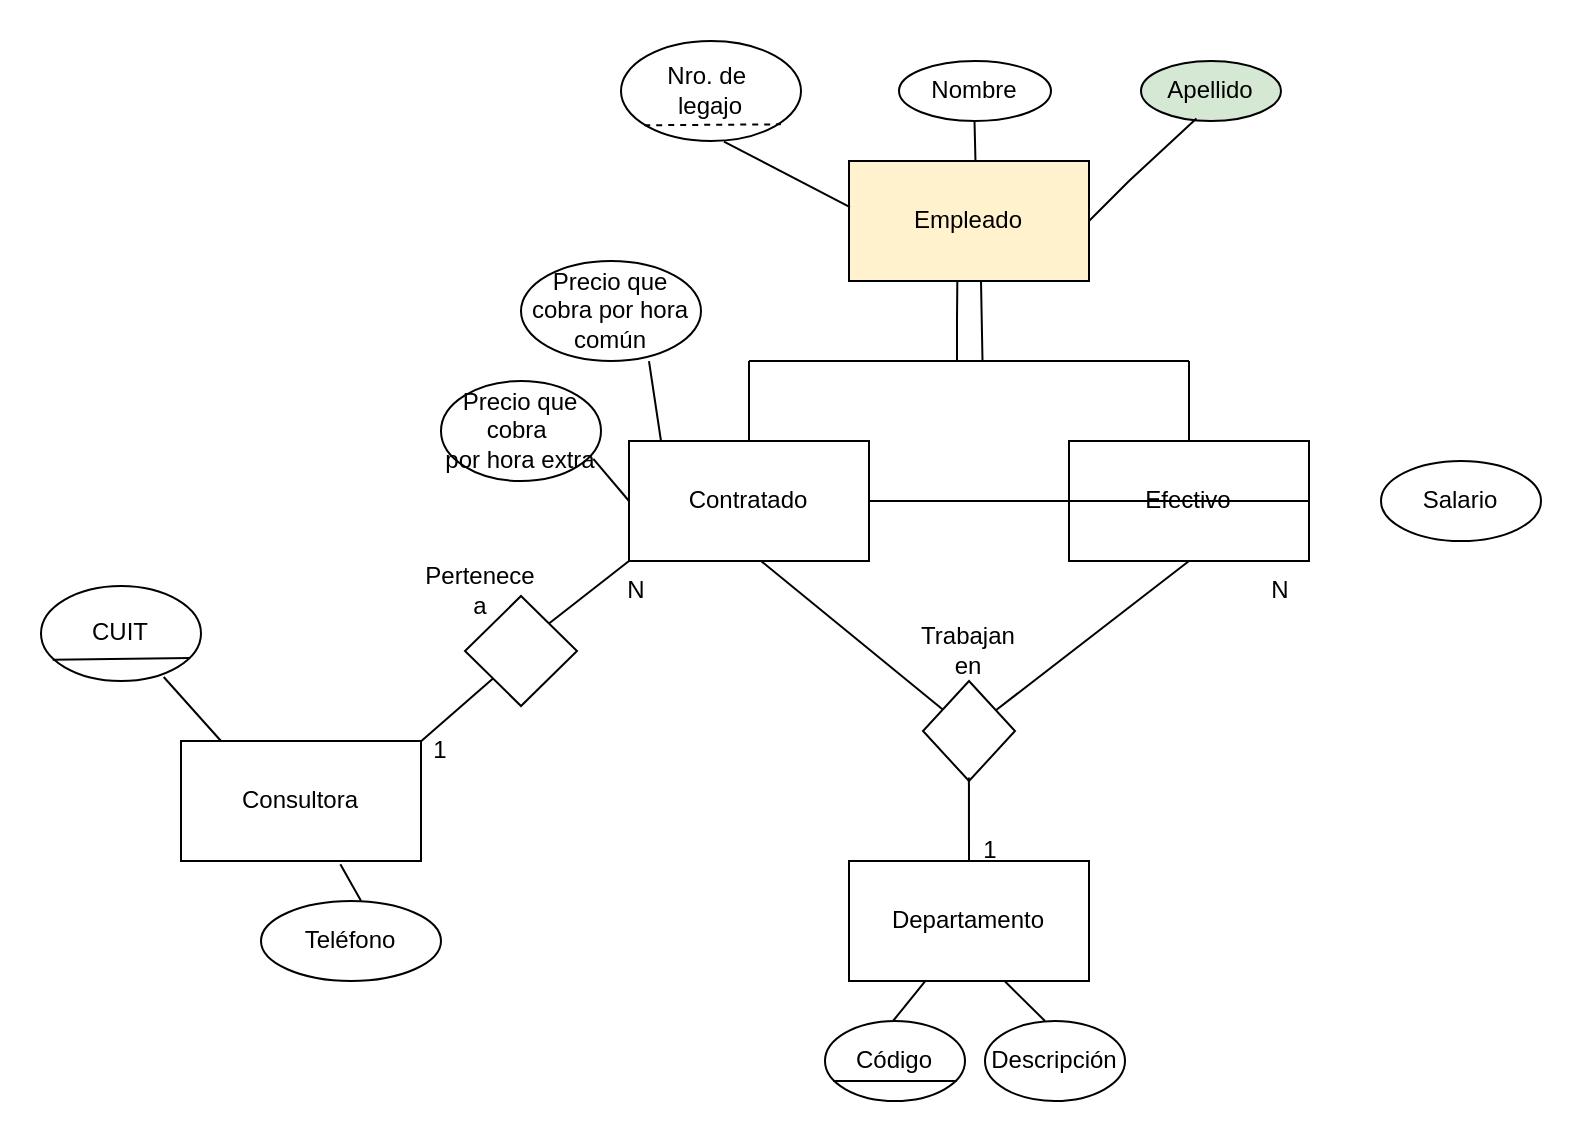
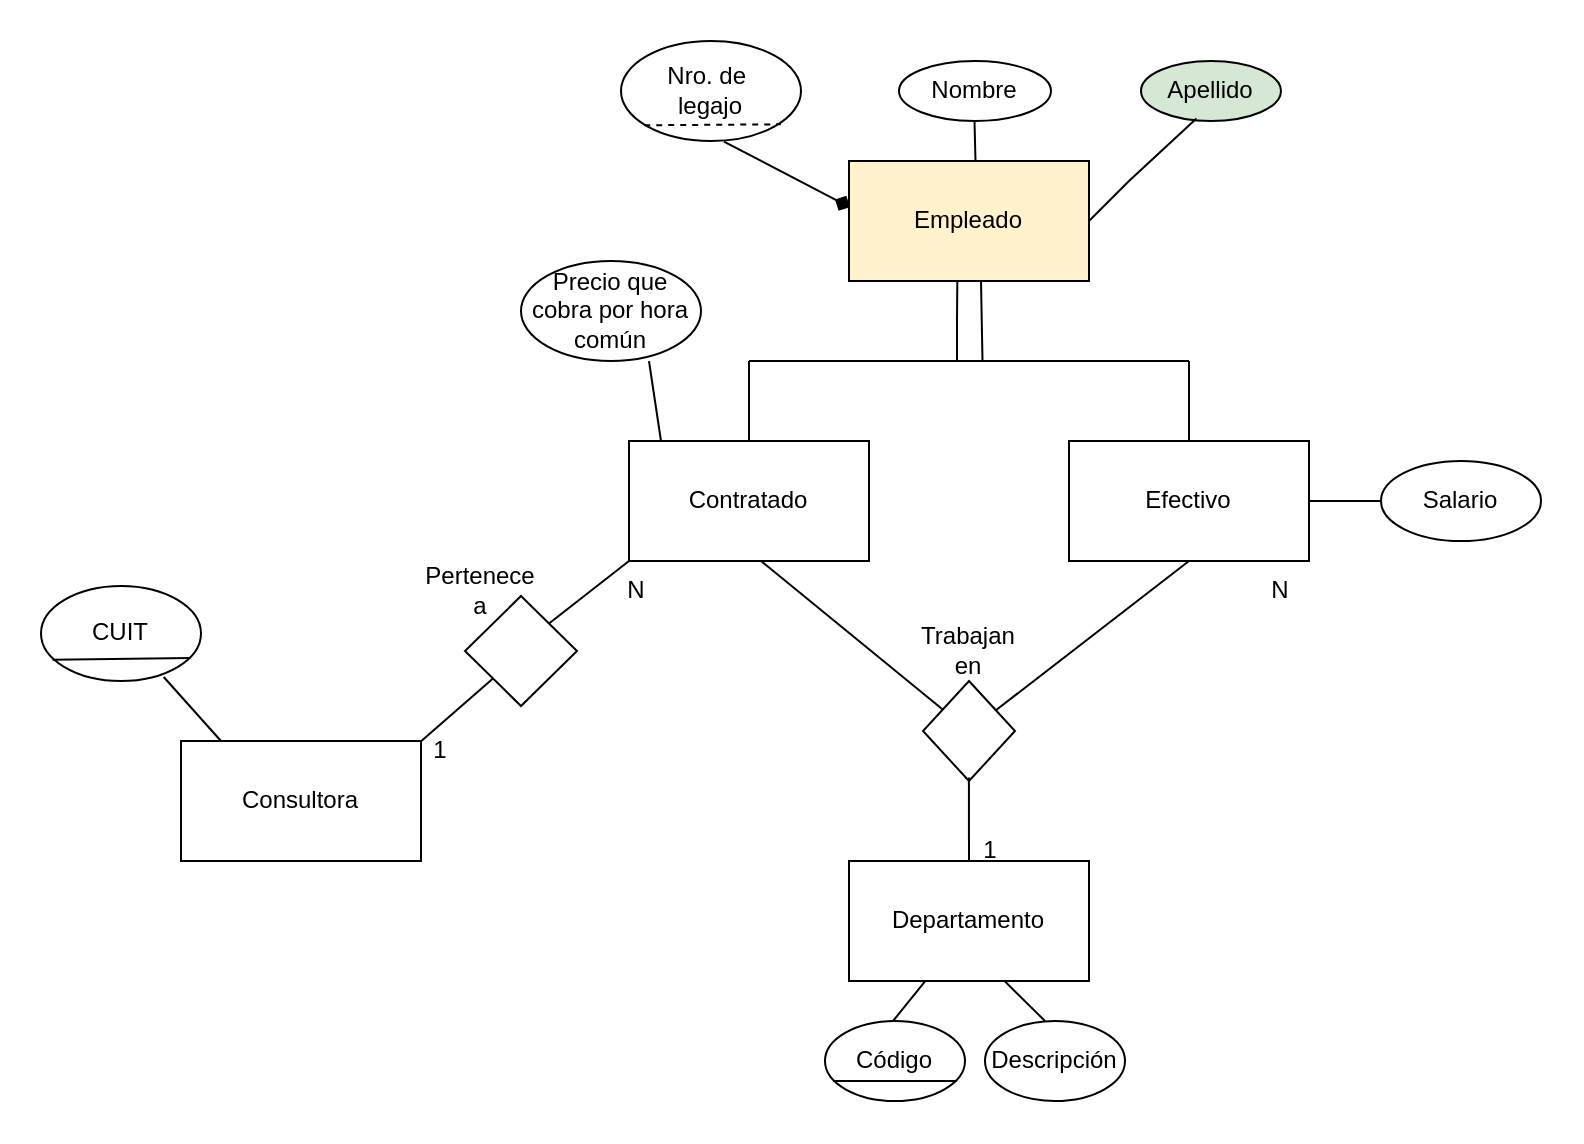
(841, 203) -> (834, 199)
(521, 431) -> none
(611, 480) -> none
(1020, 501) -> (1345, 501)
(351, 883) -> none
(351, 941) -> none
